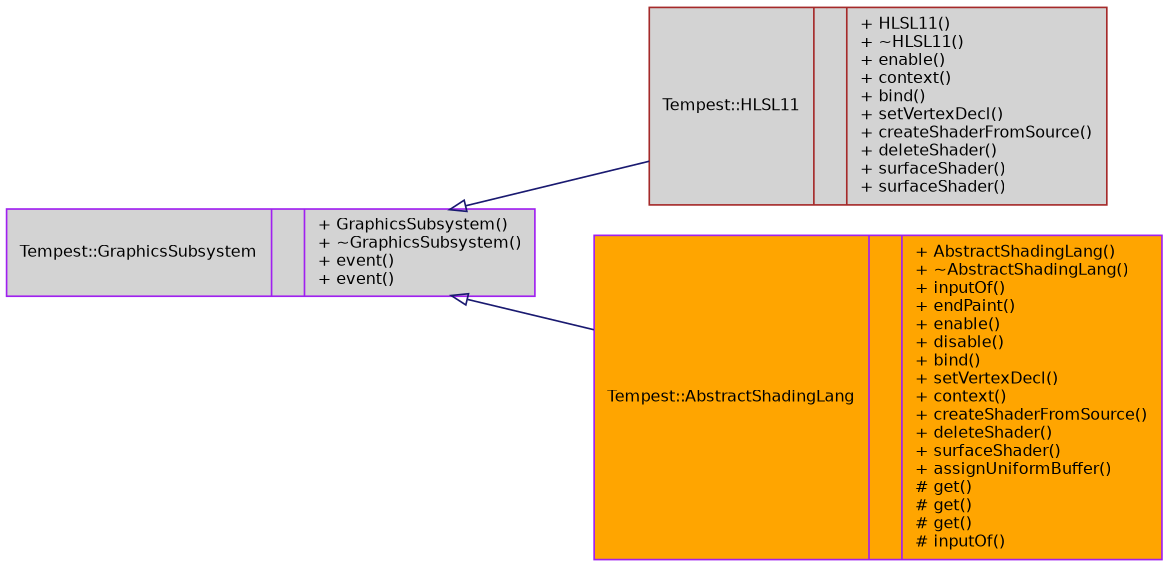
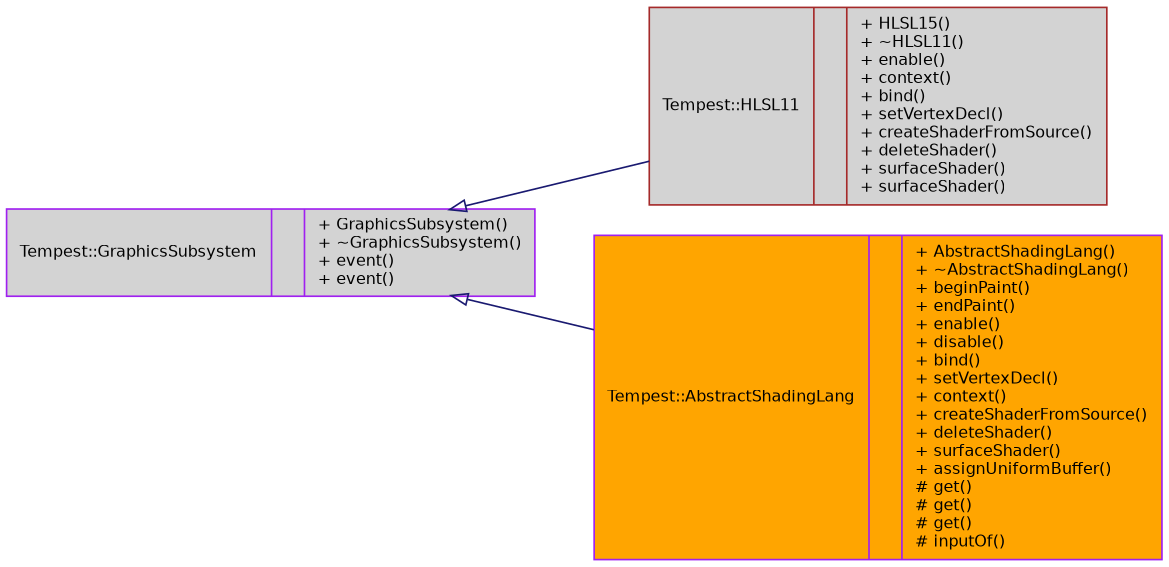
(905, 24) -> (905, 24)
(960, 288) -> (973, 288)
